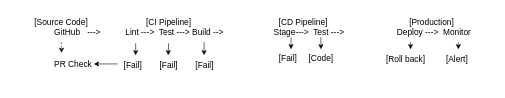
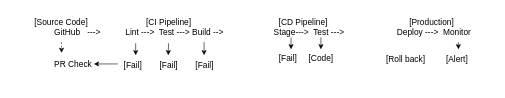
(411, 44) -> none
